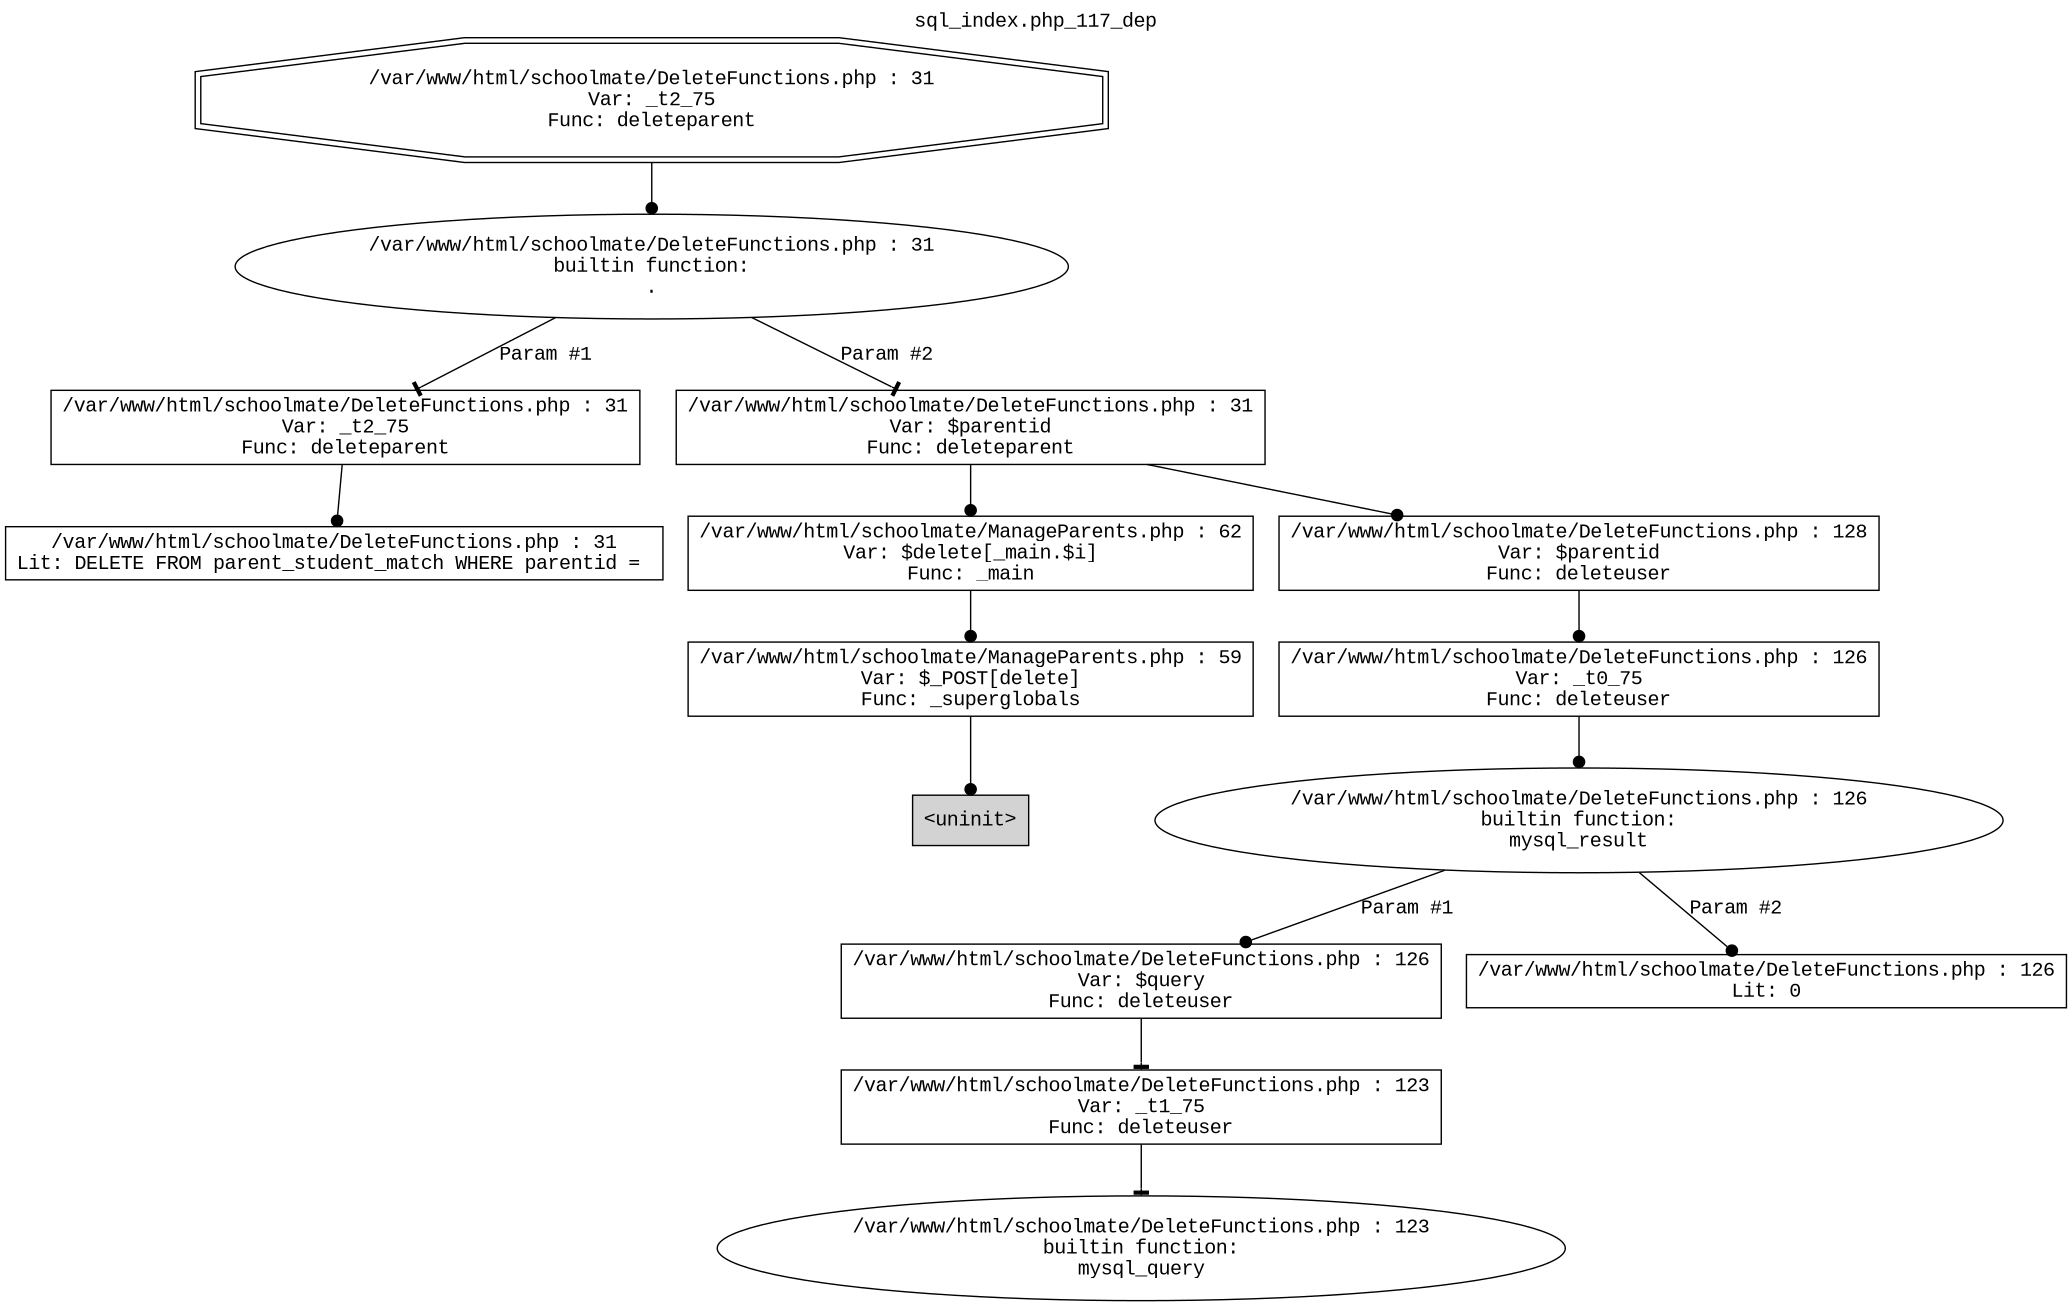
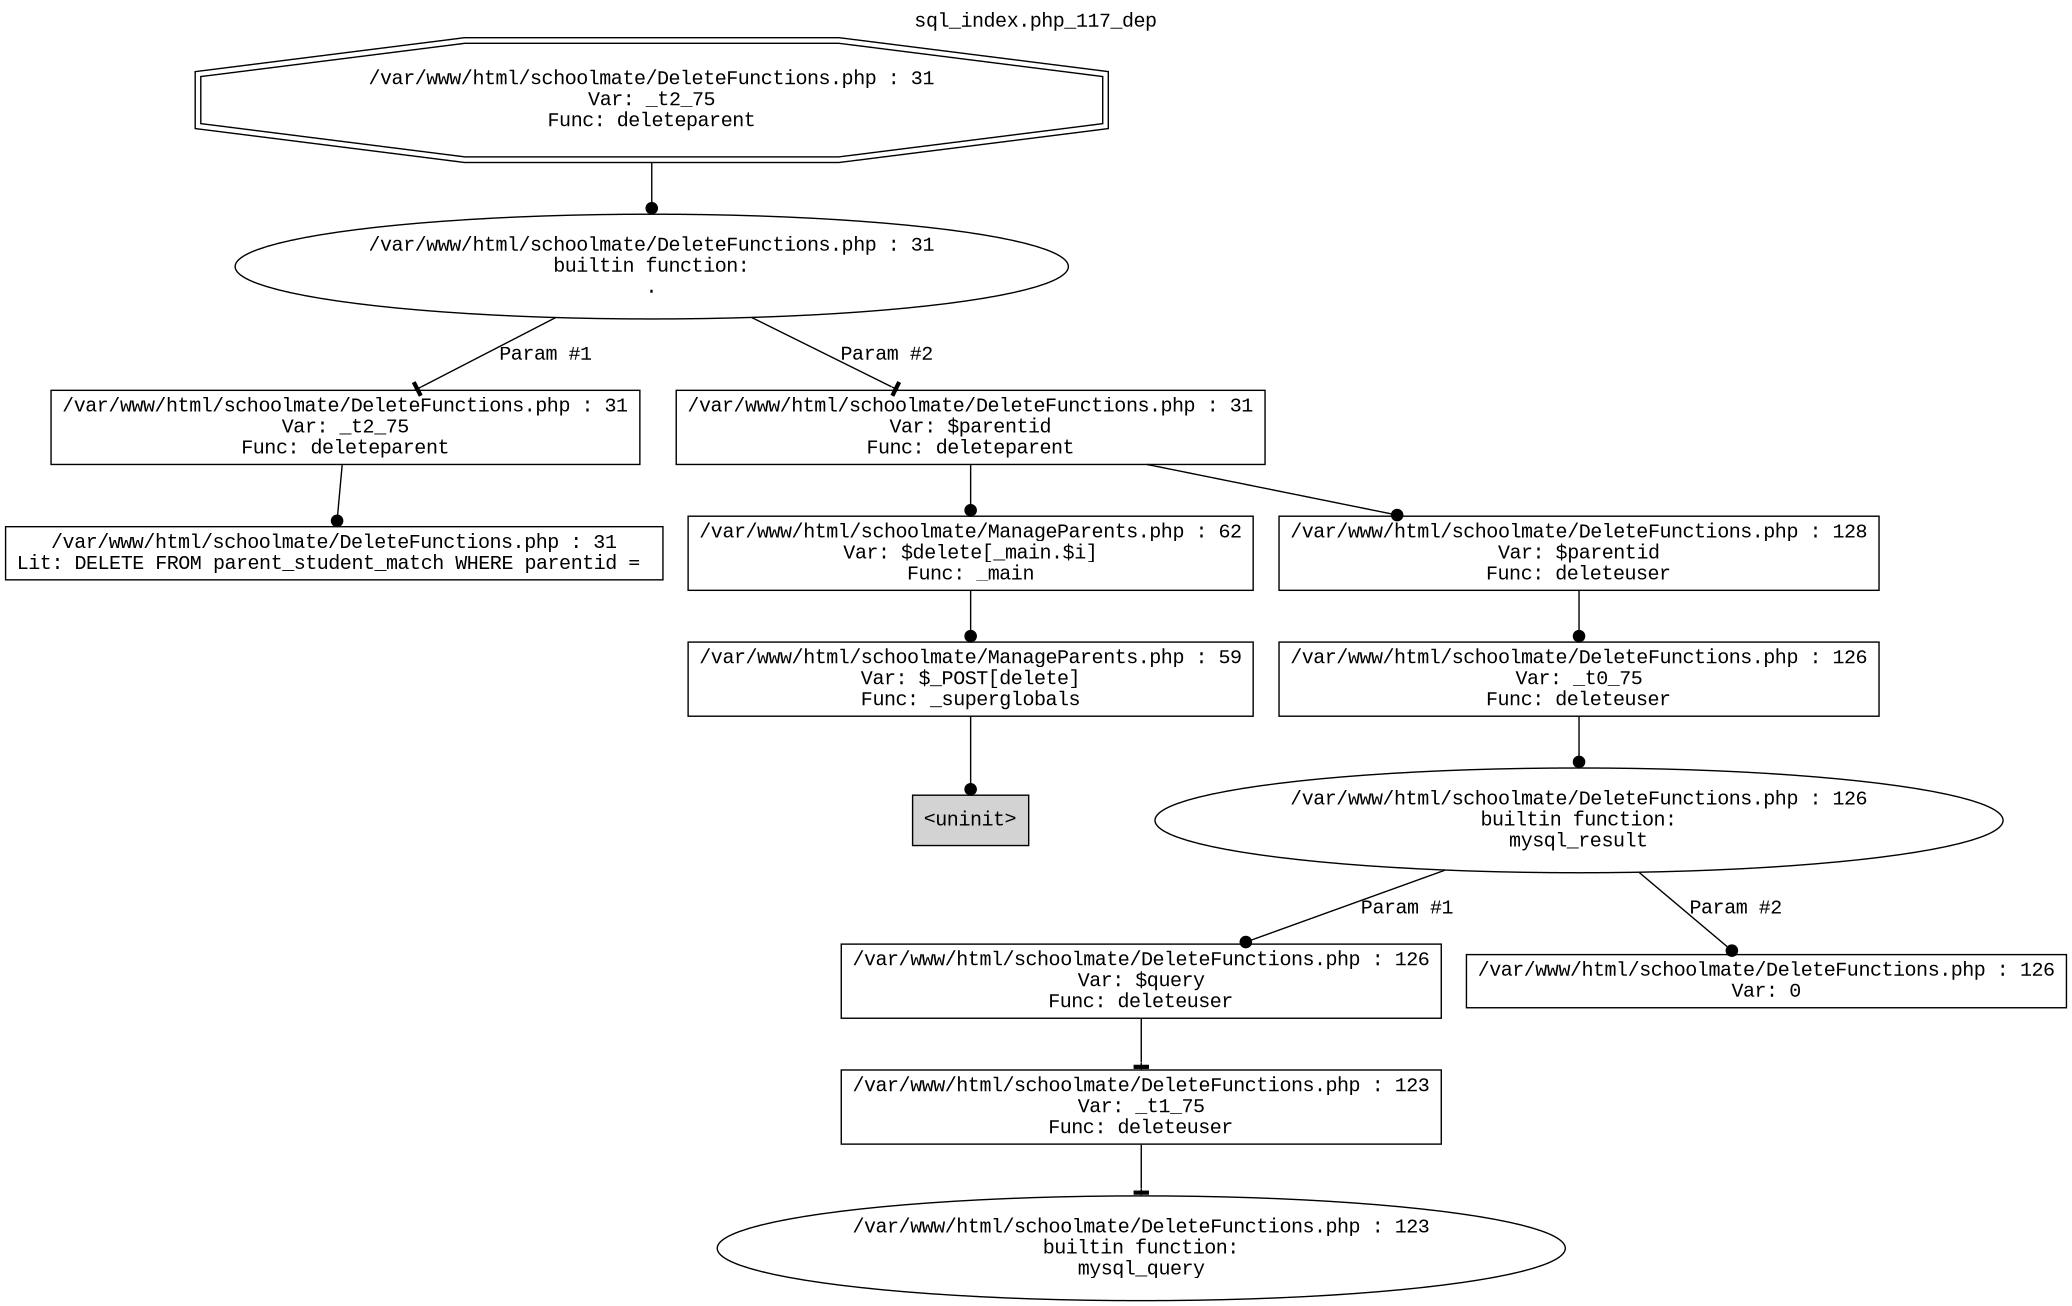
(1766, 981) -> (1766, 981)
